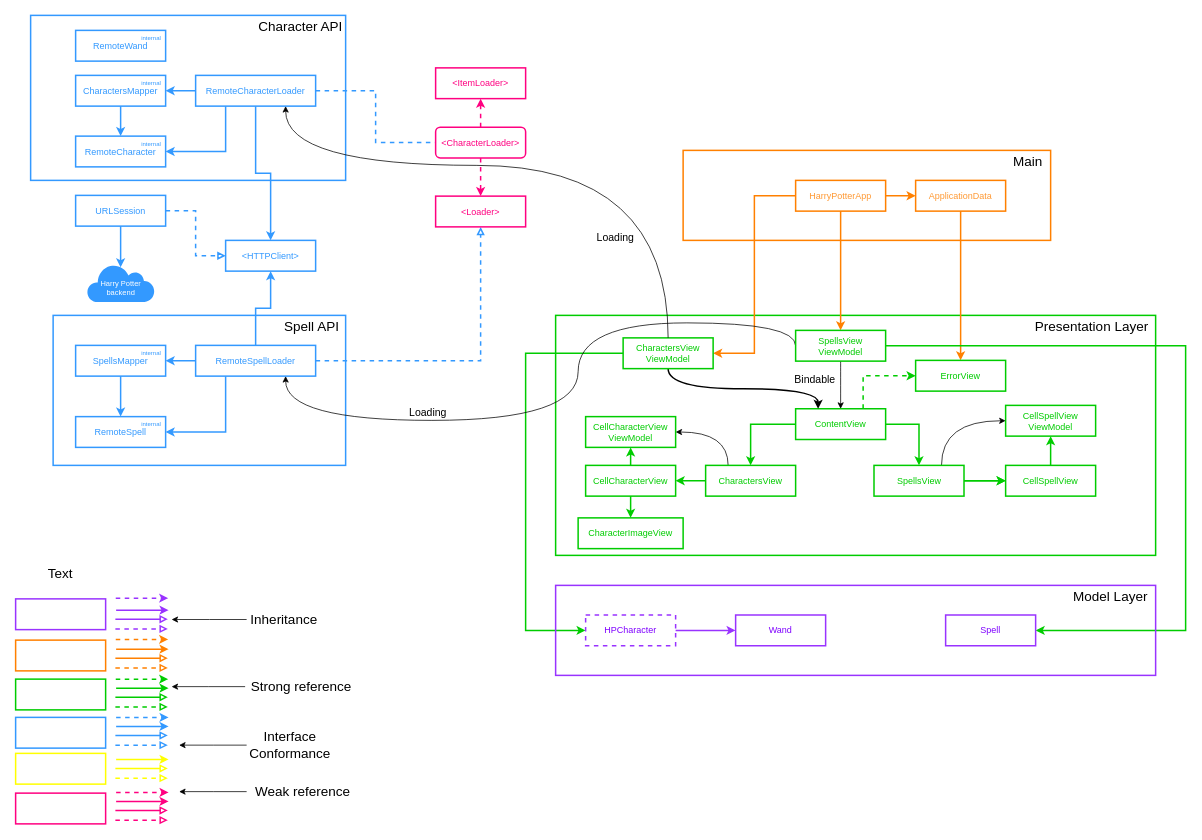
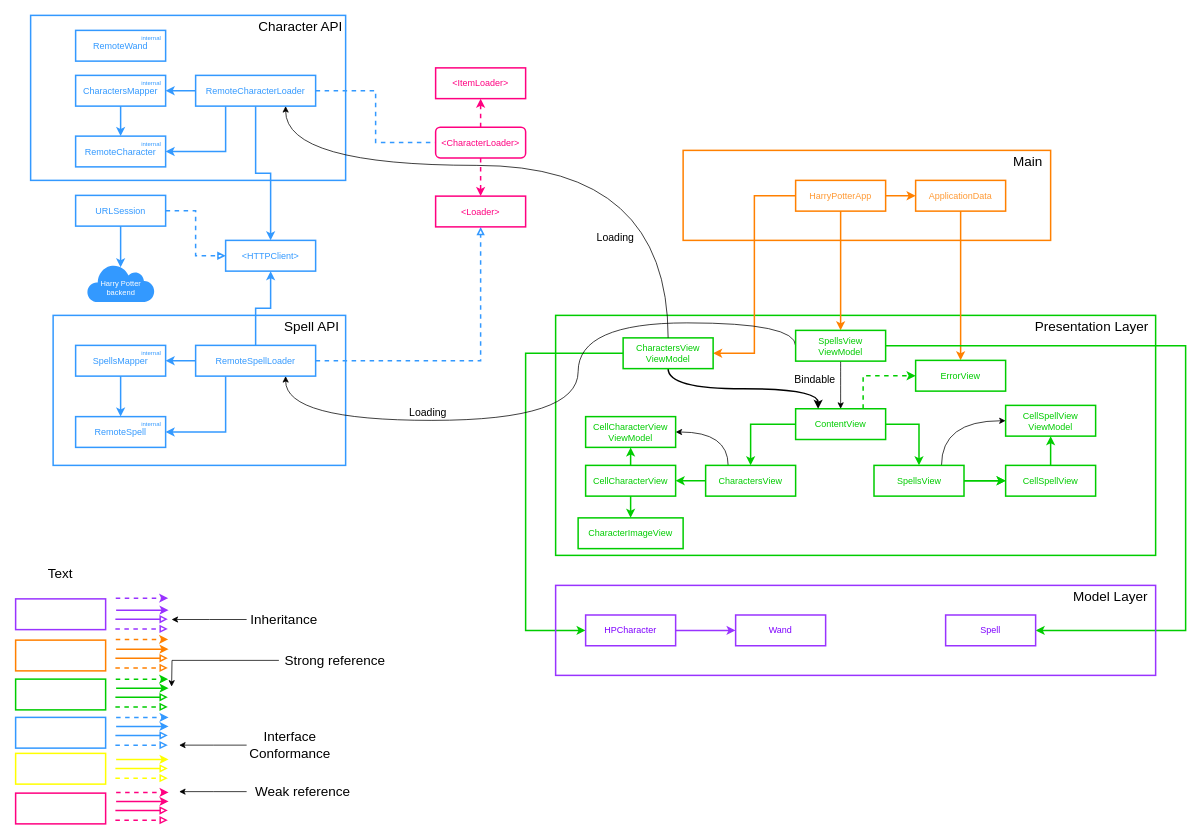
(630, 630) -> (630, 630)
(301, 687) -> (335, 660)
